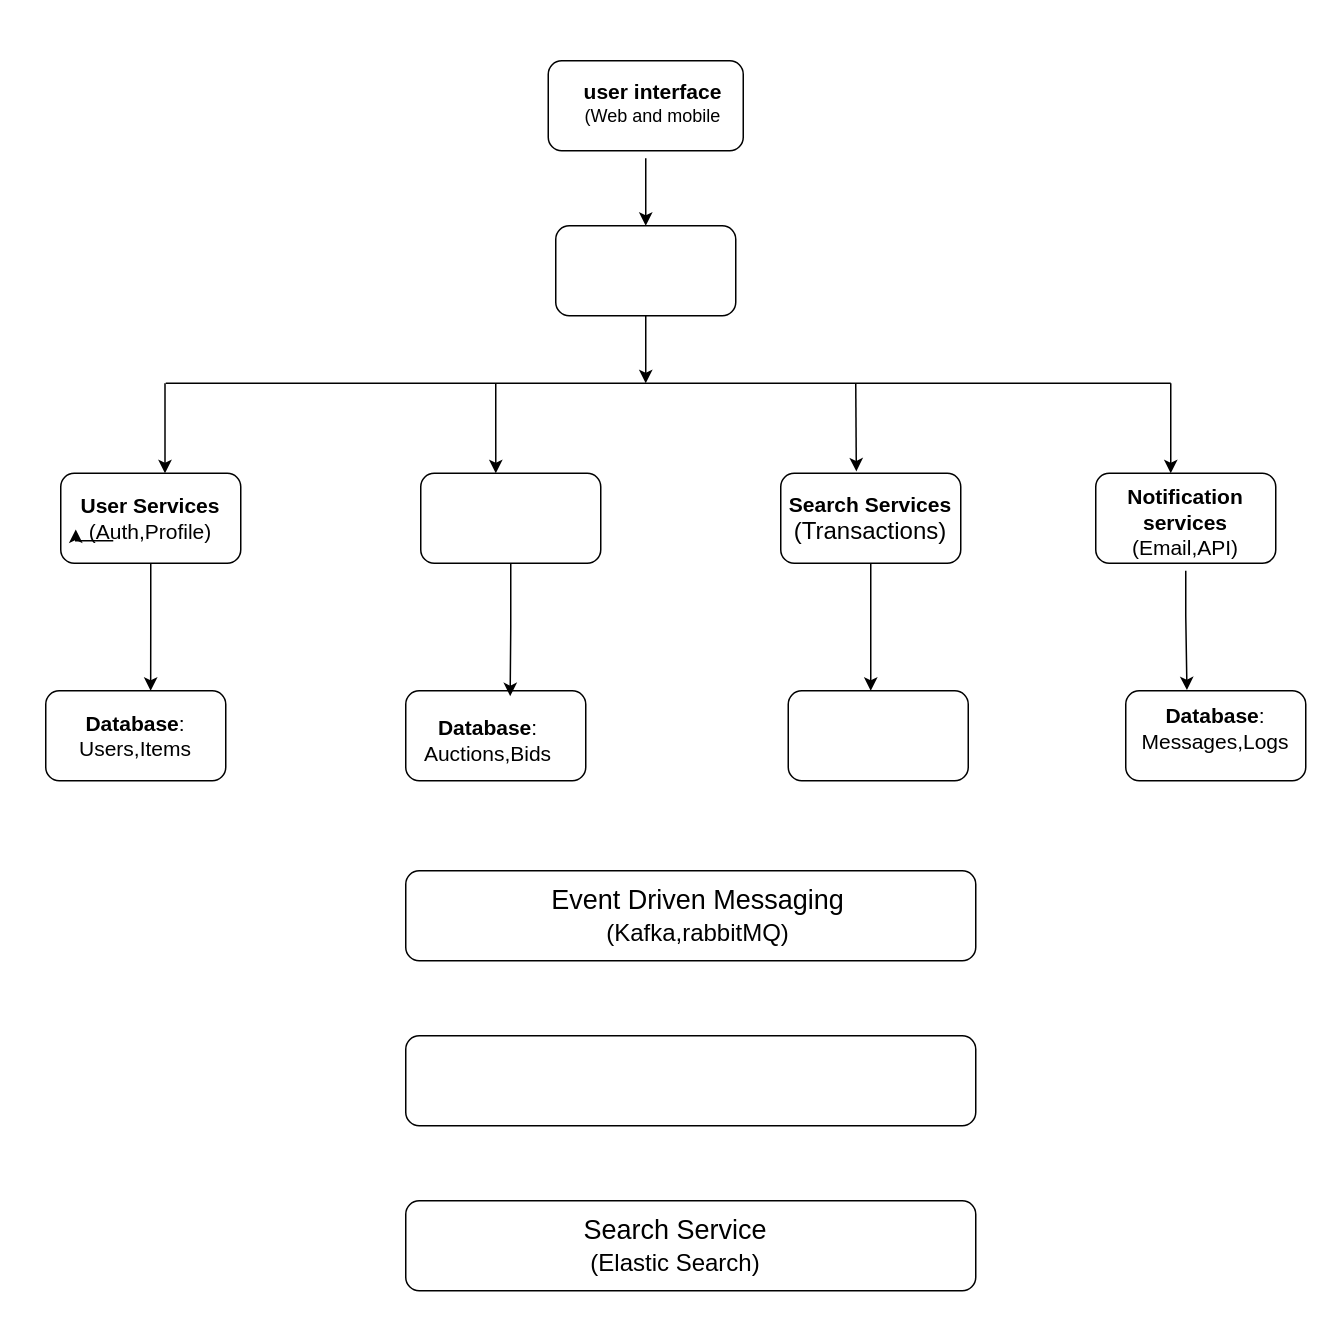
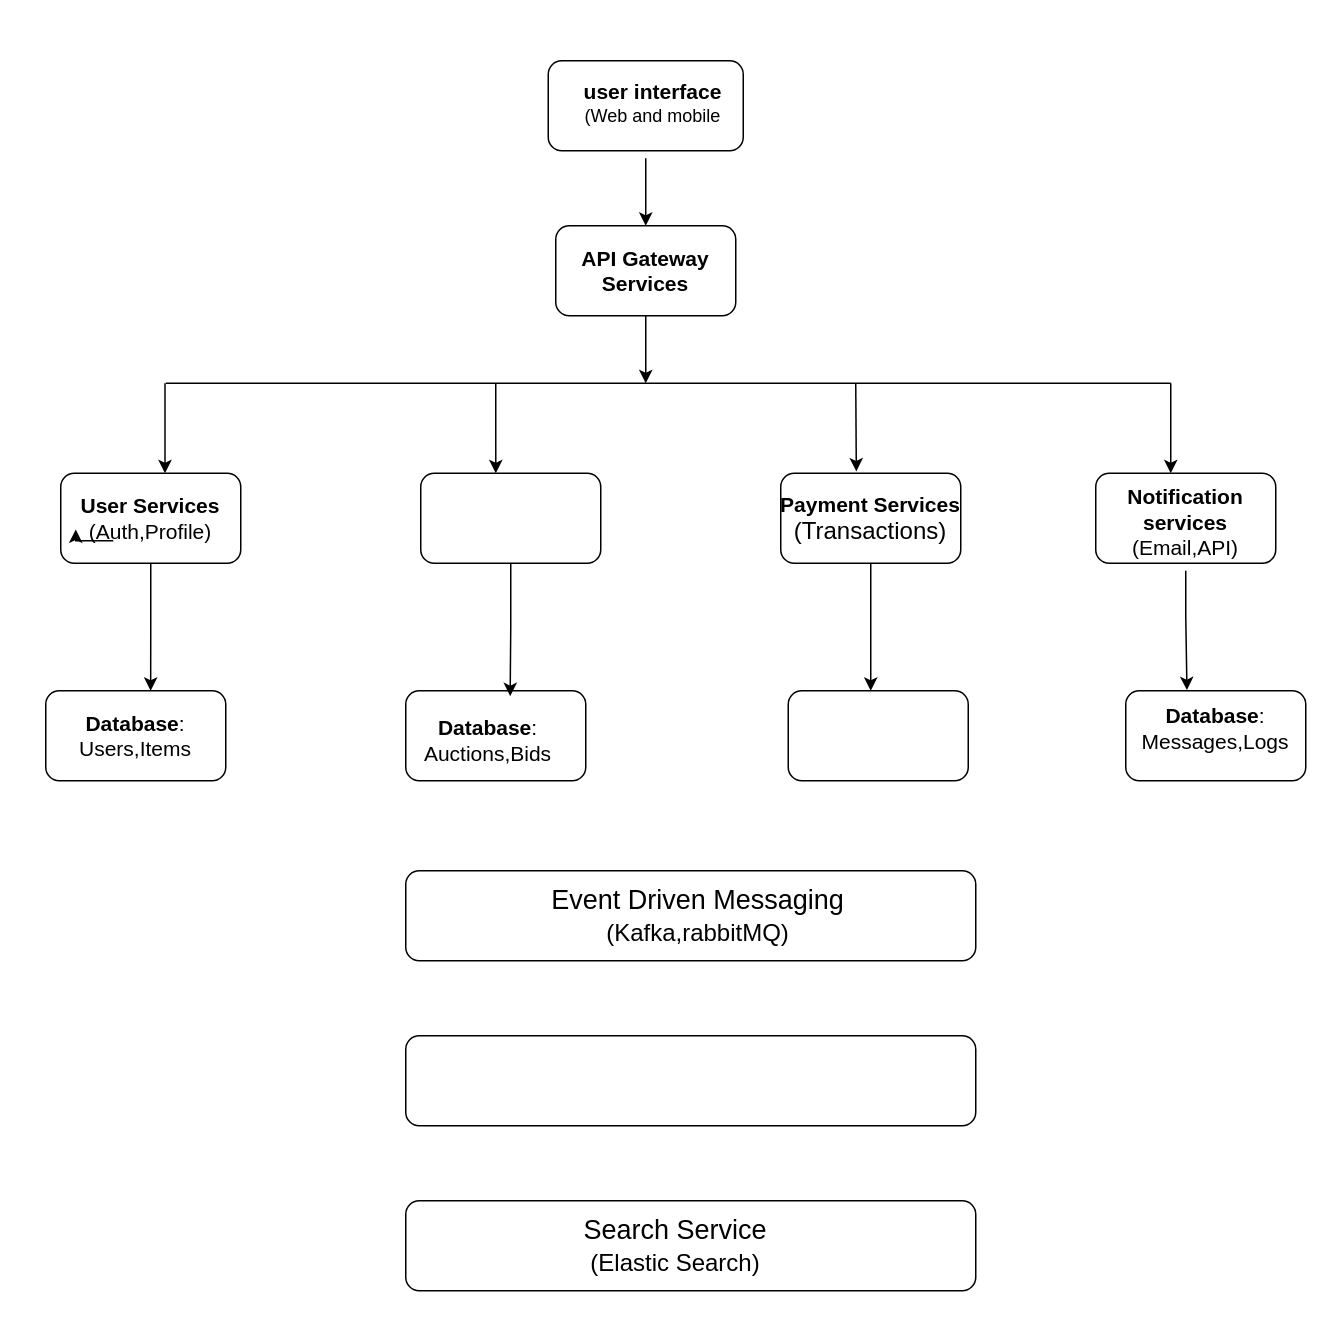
none -> (646, 271)
(871, 518) -> (871, 518)
